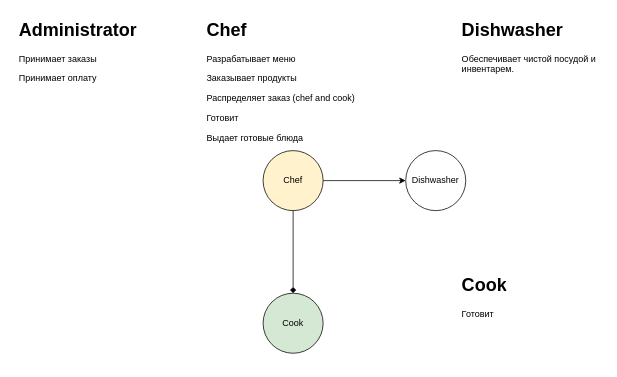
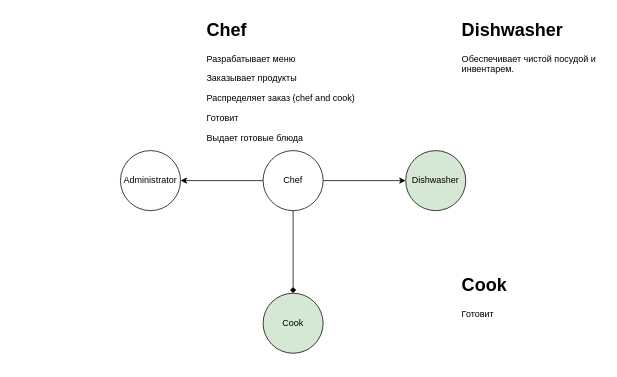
(87, 60) -> none
none -> (150, 180)
none -> (225, 180)
(293, 180) -> (293, 180)
(435, 180) -> (435, 180)
